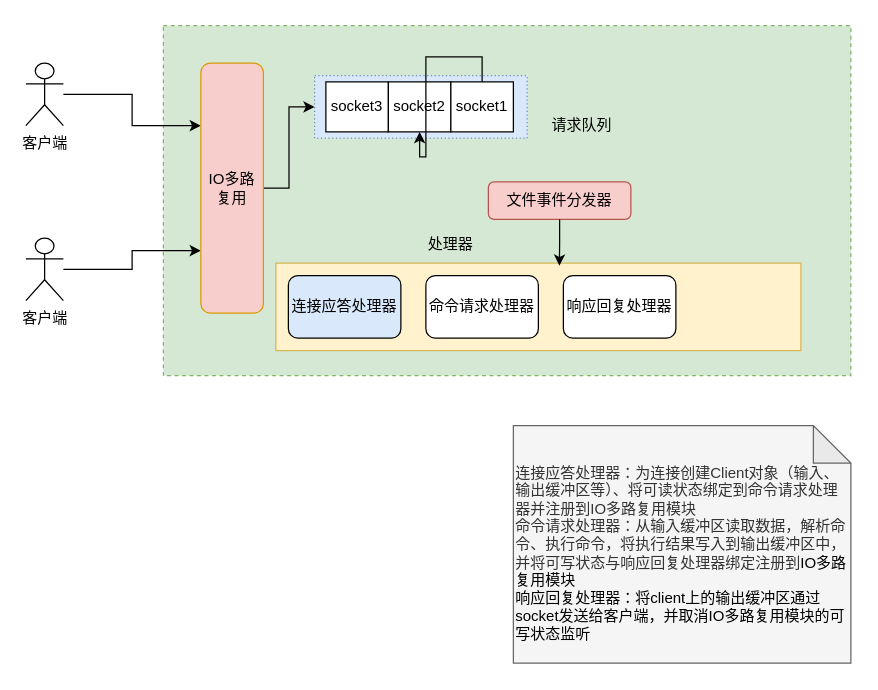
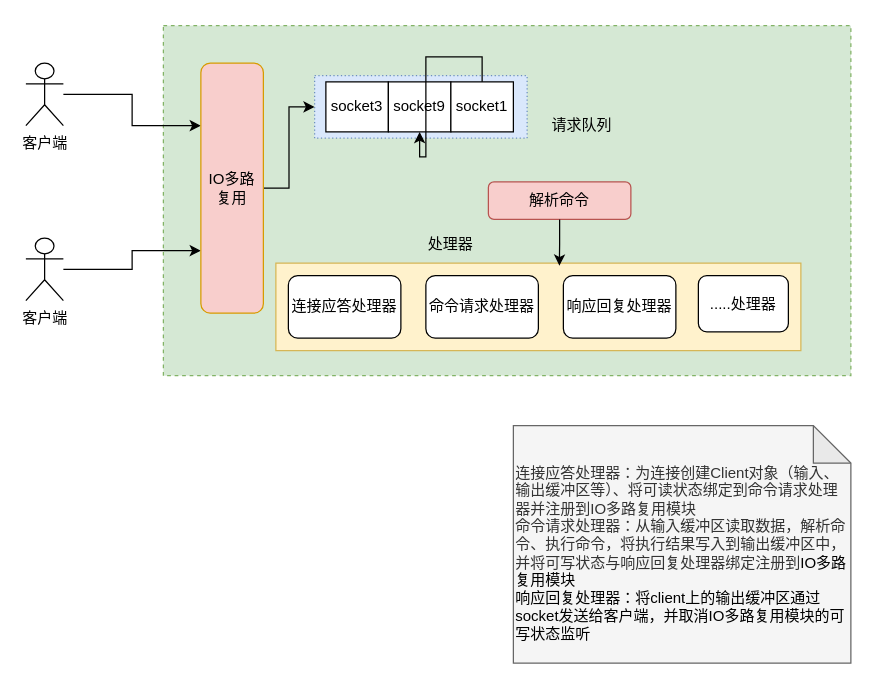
(419, 107) -> (419, 107)
(559, 201) -> (559, 201)
none -> (743, 304)
(344, 307) -> (344, 307)
